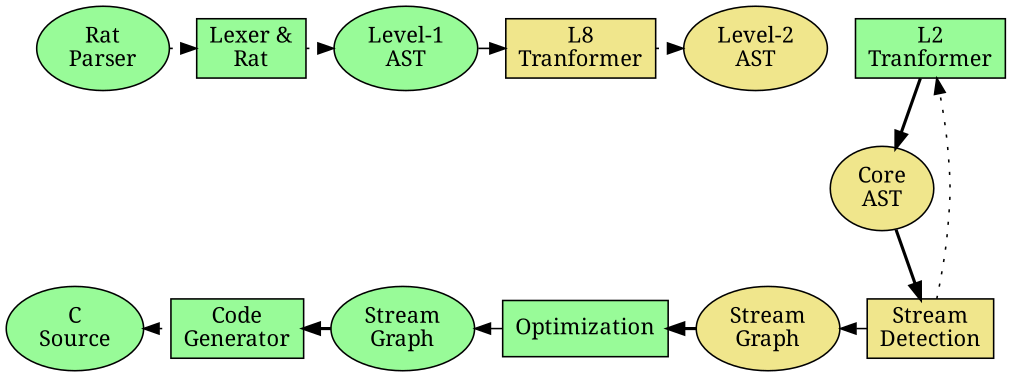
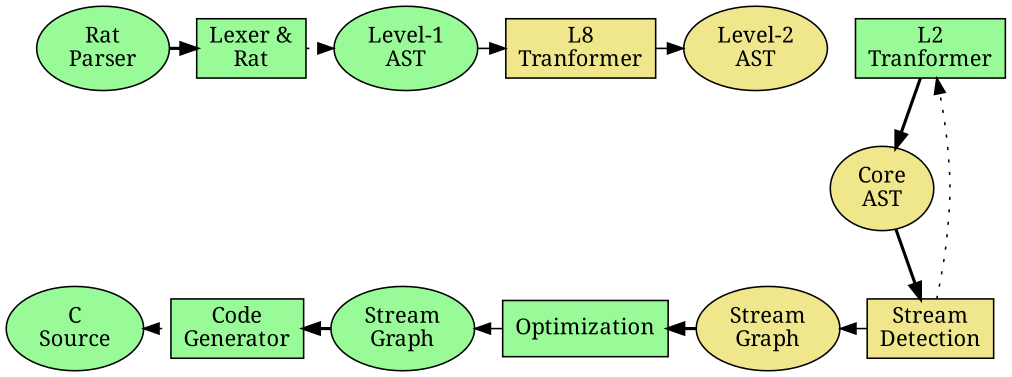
(175, 48) -> (175, 48)
(662, 48) -> (662, 48)
